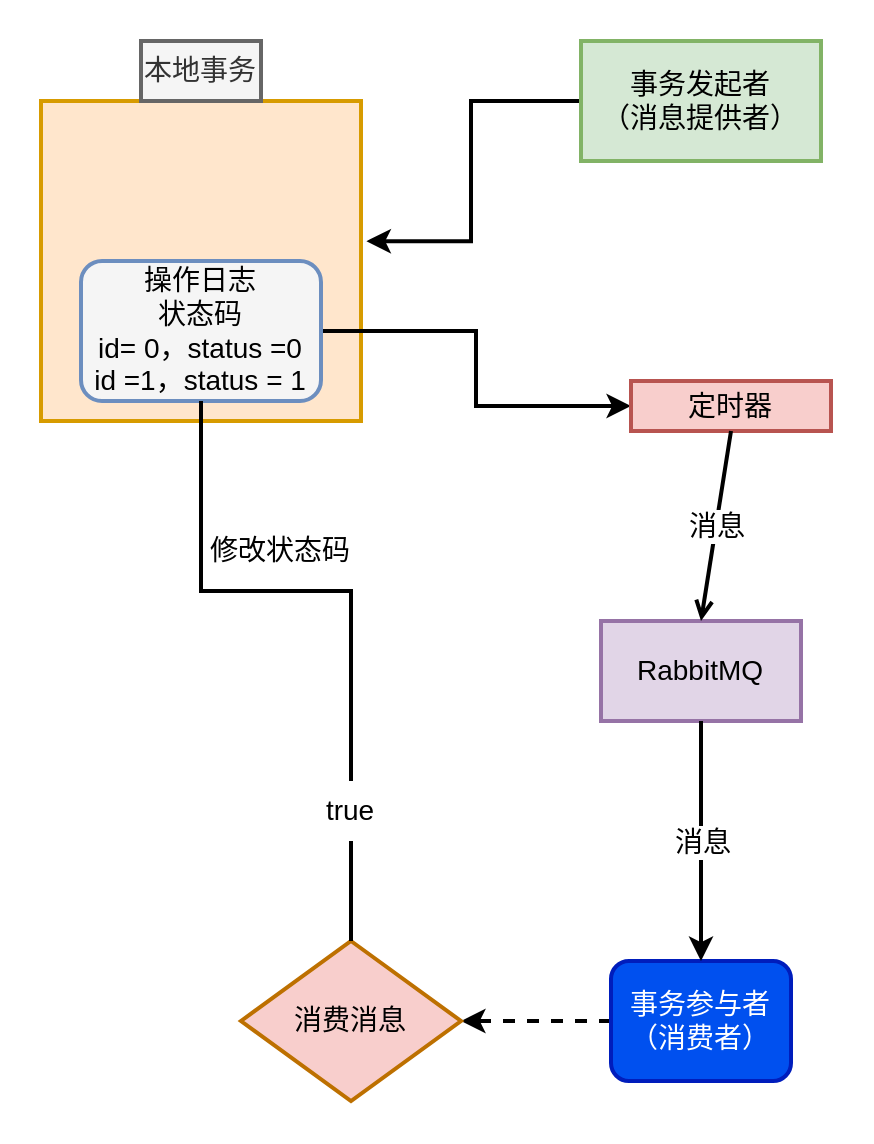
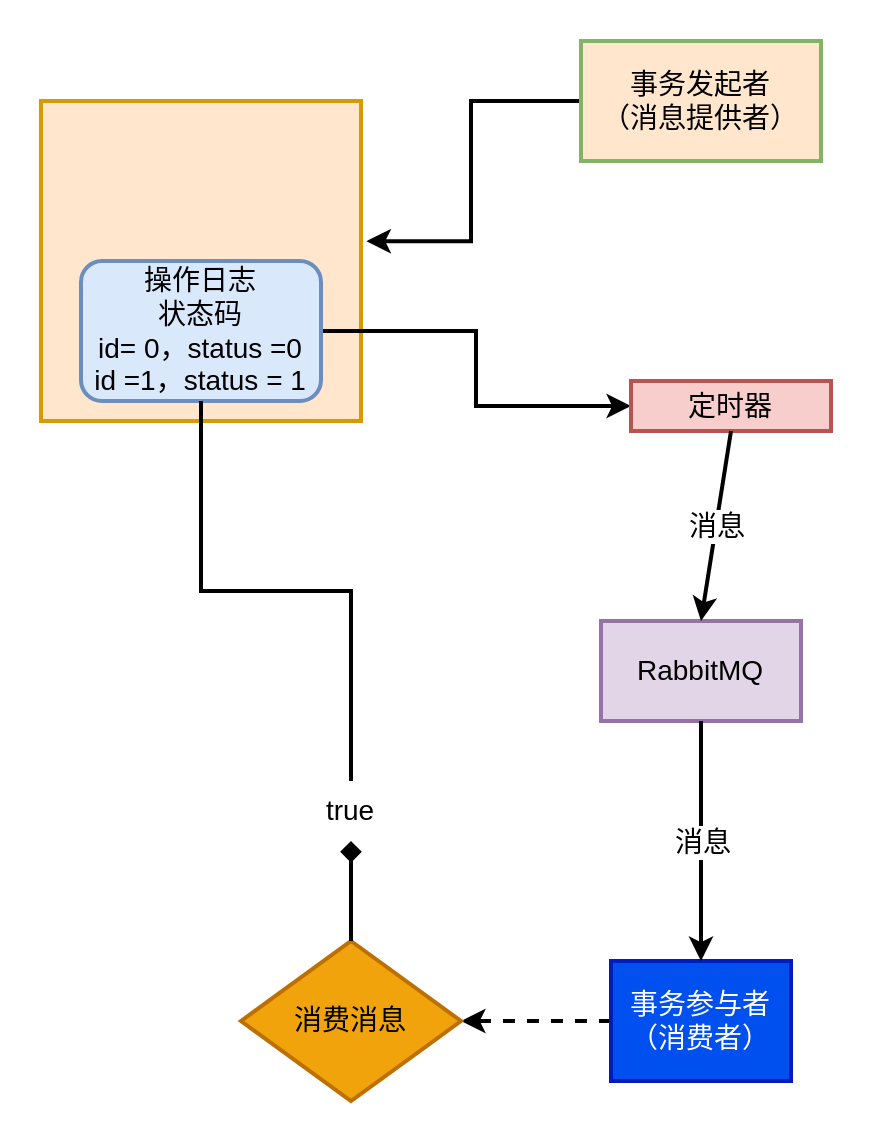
(201, 71) -> none
(701, 101) -> (701, 101)
(201, 331) -> (201, 331)
(281, 551) -> none
(704, 604) -> (704, 602)
(351, 851) -> (351, 861)
(351, 1021) -> (351, 1021)
(701, 1021) -> (701, 1021)
